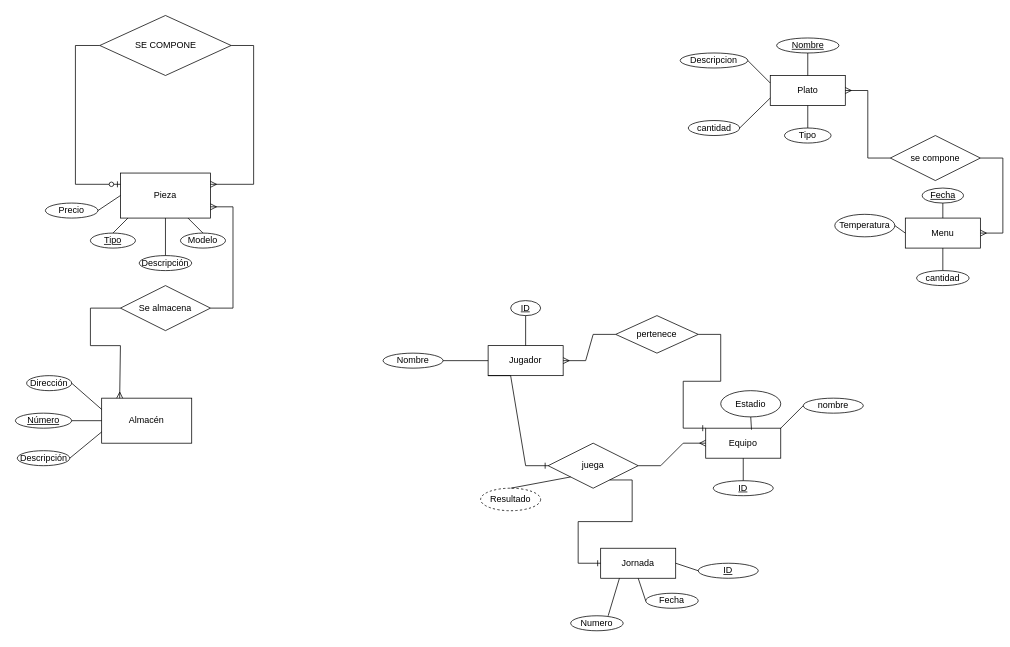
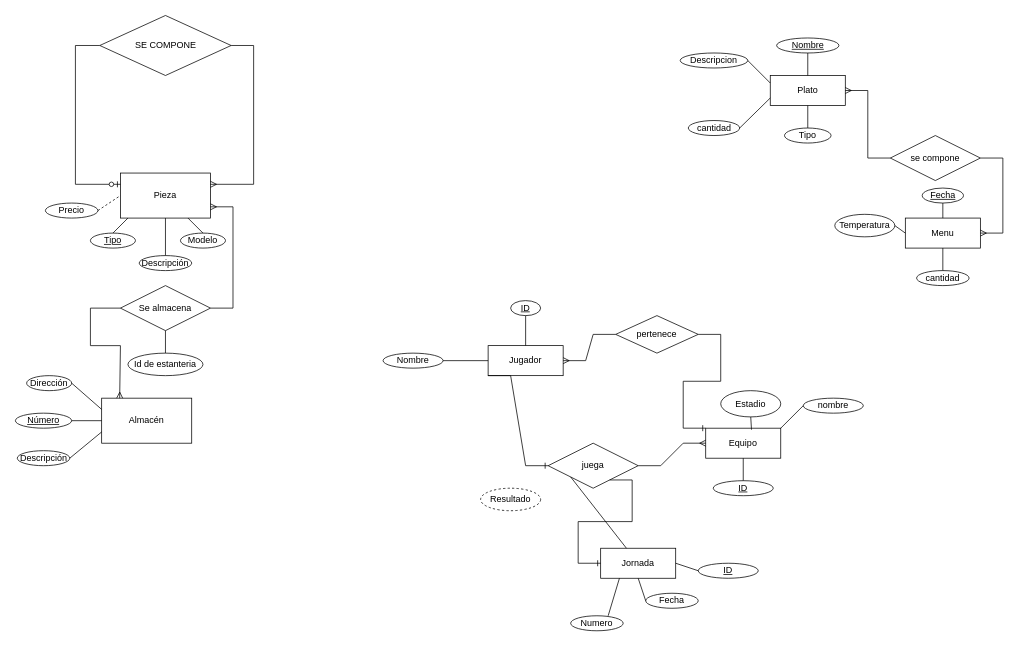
(109, 203) -> (109, 203)
none -> (165, 342)
none -> (165, 364)
(541, 482) -> (598, 512)
